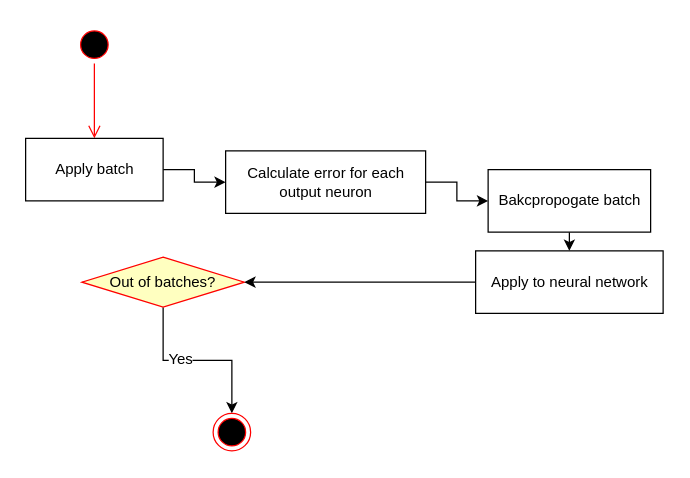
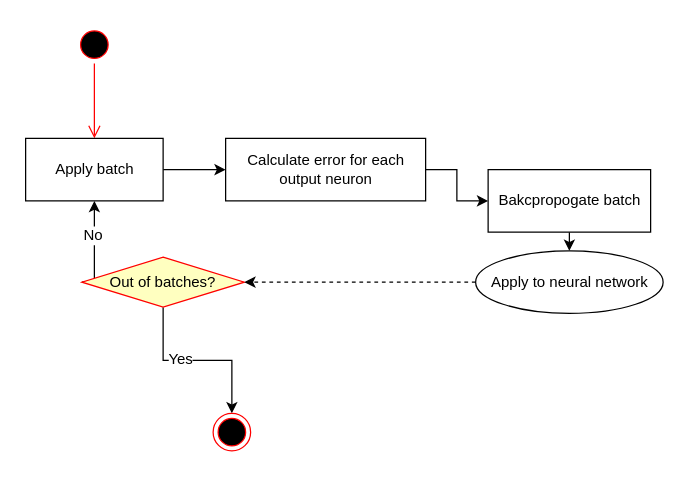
(326, 182) -> (326, 169)
none -> (94, 244)
(362, 282) -> (362, 282)
(569, 282) -> (569, 282)
